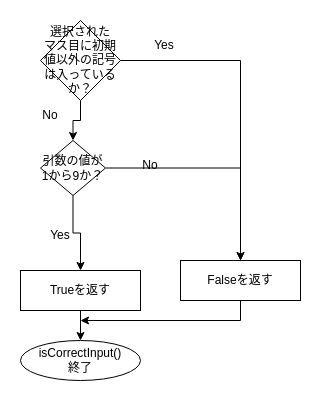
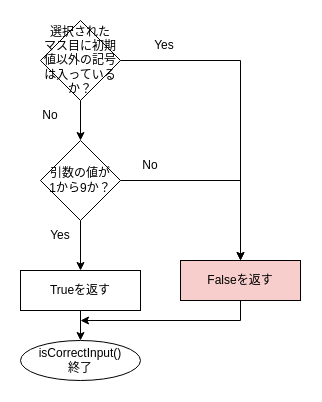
(241, 165) -> (241, 165)
(73, 168) -> (81, 181)
(241, 281) -> (241, 281)
